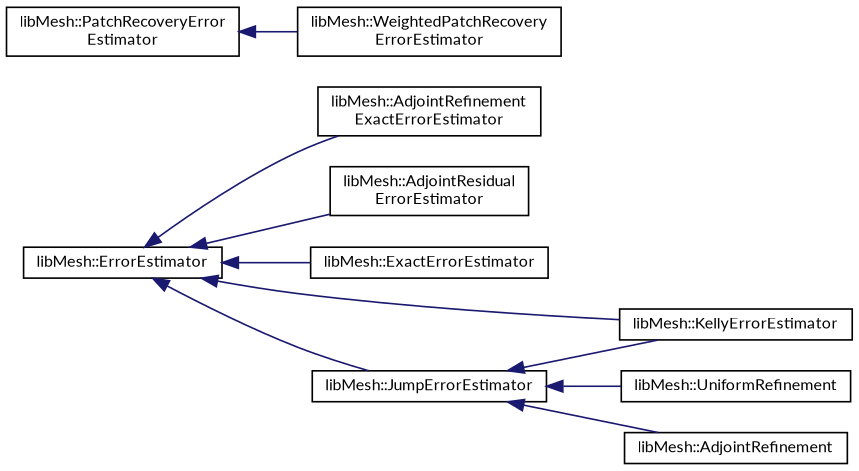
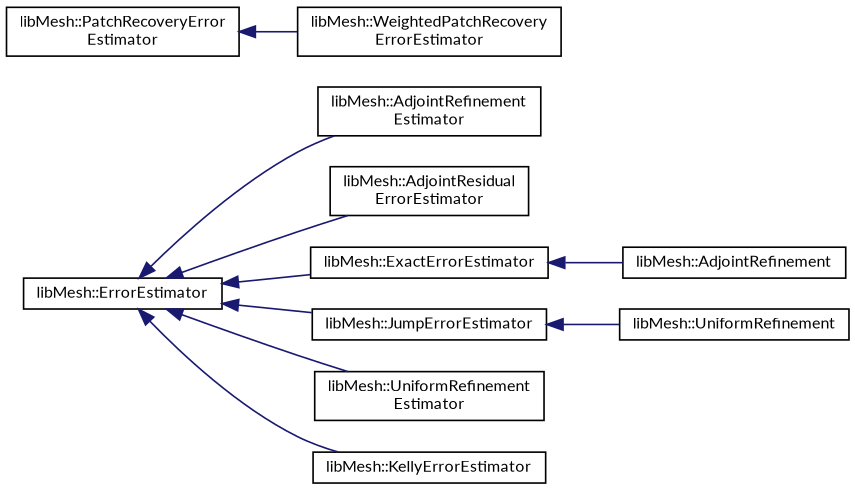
(429, 111) -> (429, 111)
(591, 354) -> none
none -> (429, 396)
(591, 419) -> (594, 263)
